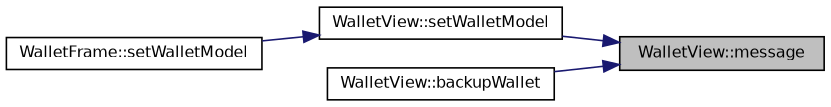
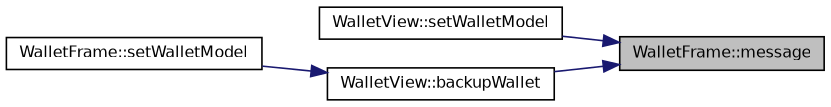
(283, 39) -> (287, 69)
(722, 54) -> (722, 54)
